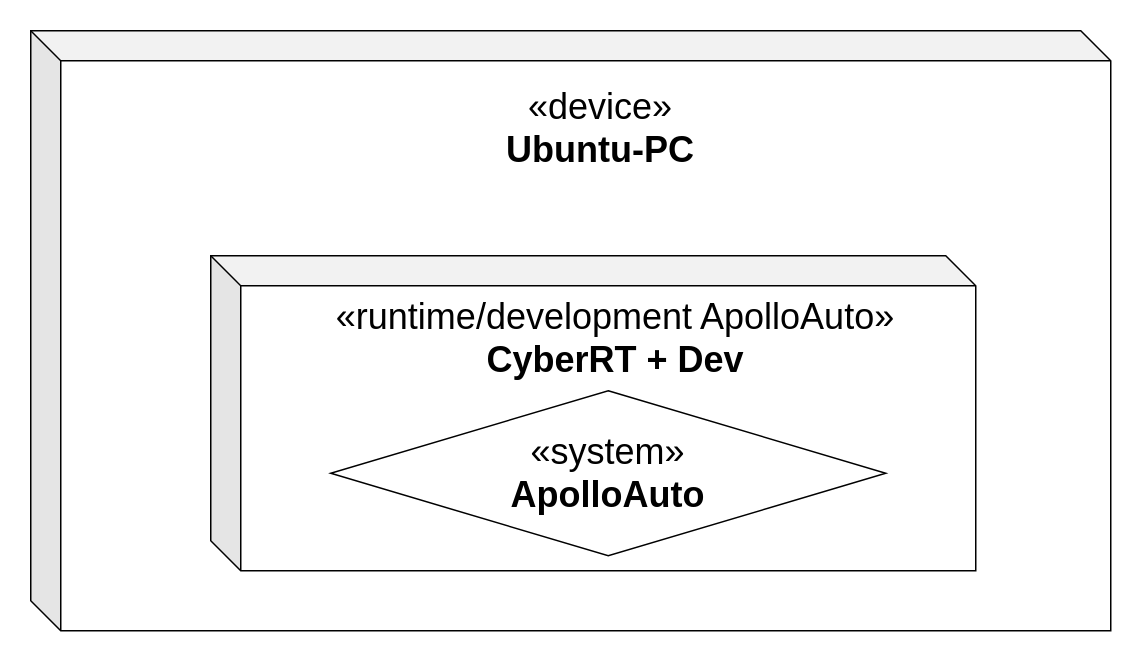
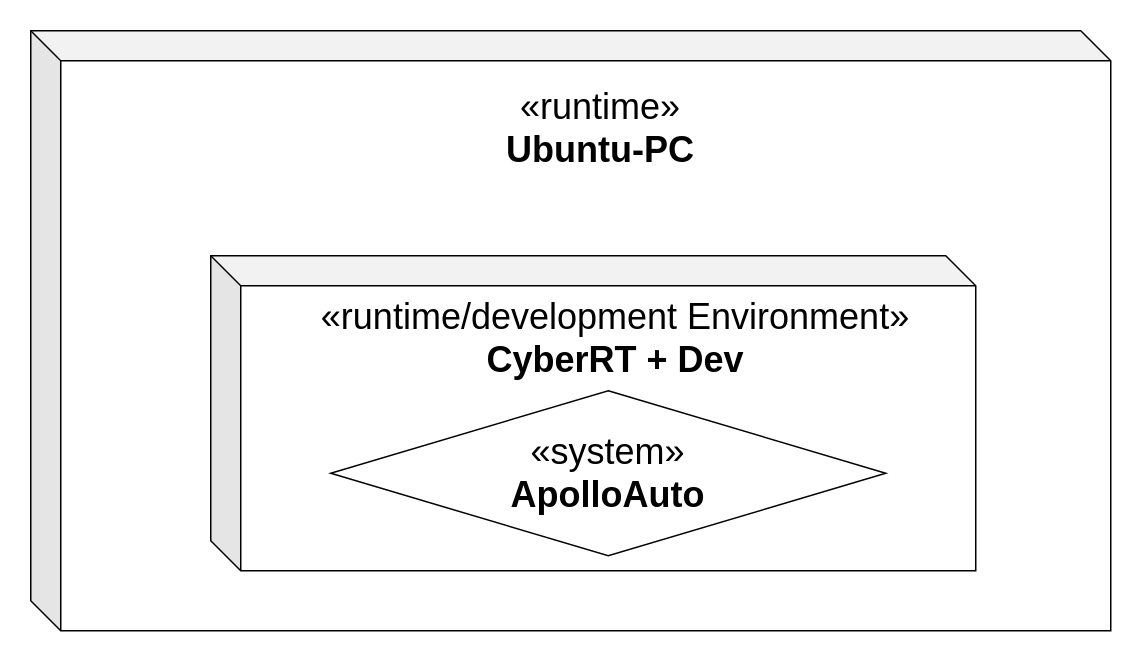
(601, 128) -> (601, 128)
(616, 338) -> (616, 338)
